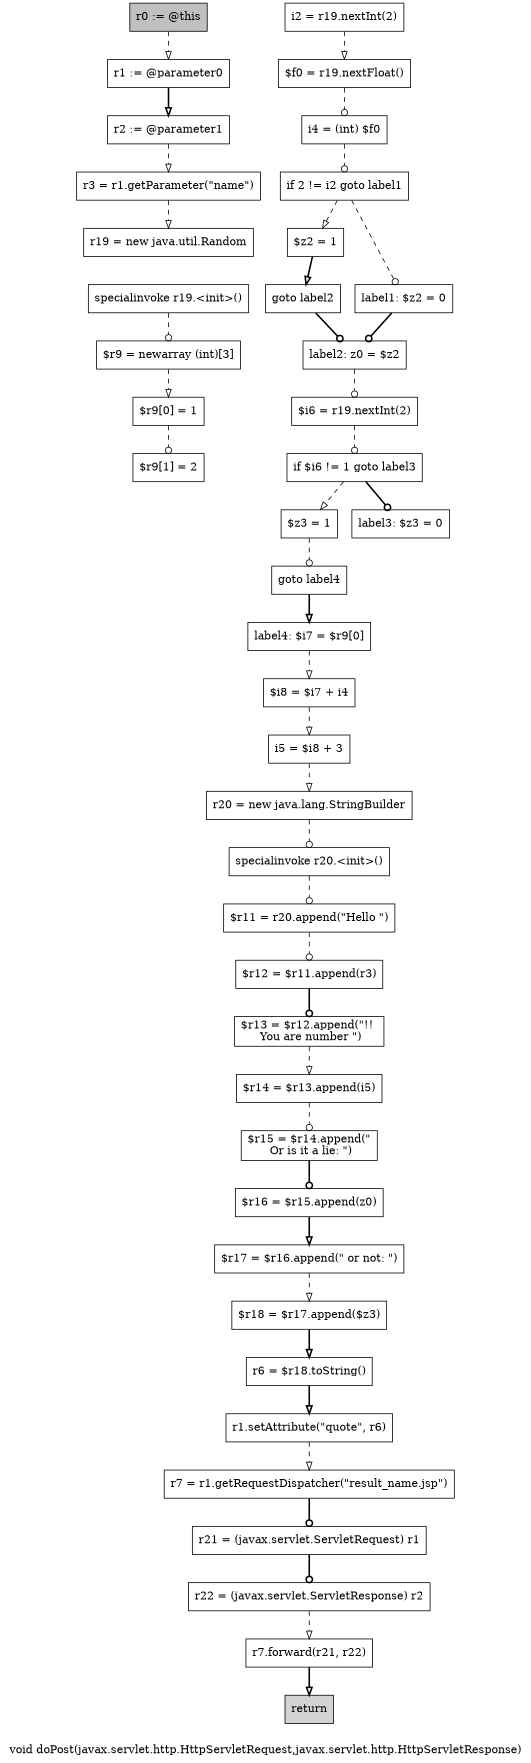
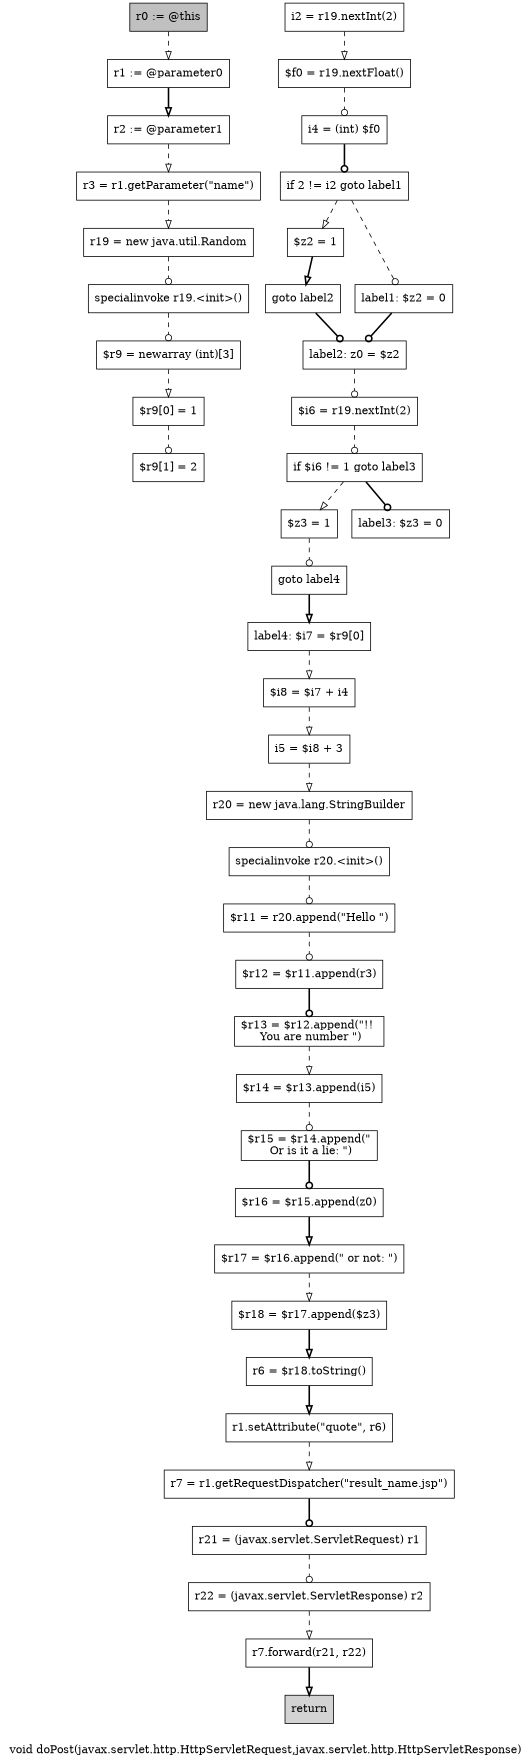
(344, 155) -> (344, 155)
none -> (169, 268)
(309, 1566) -> (309, 1566)
